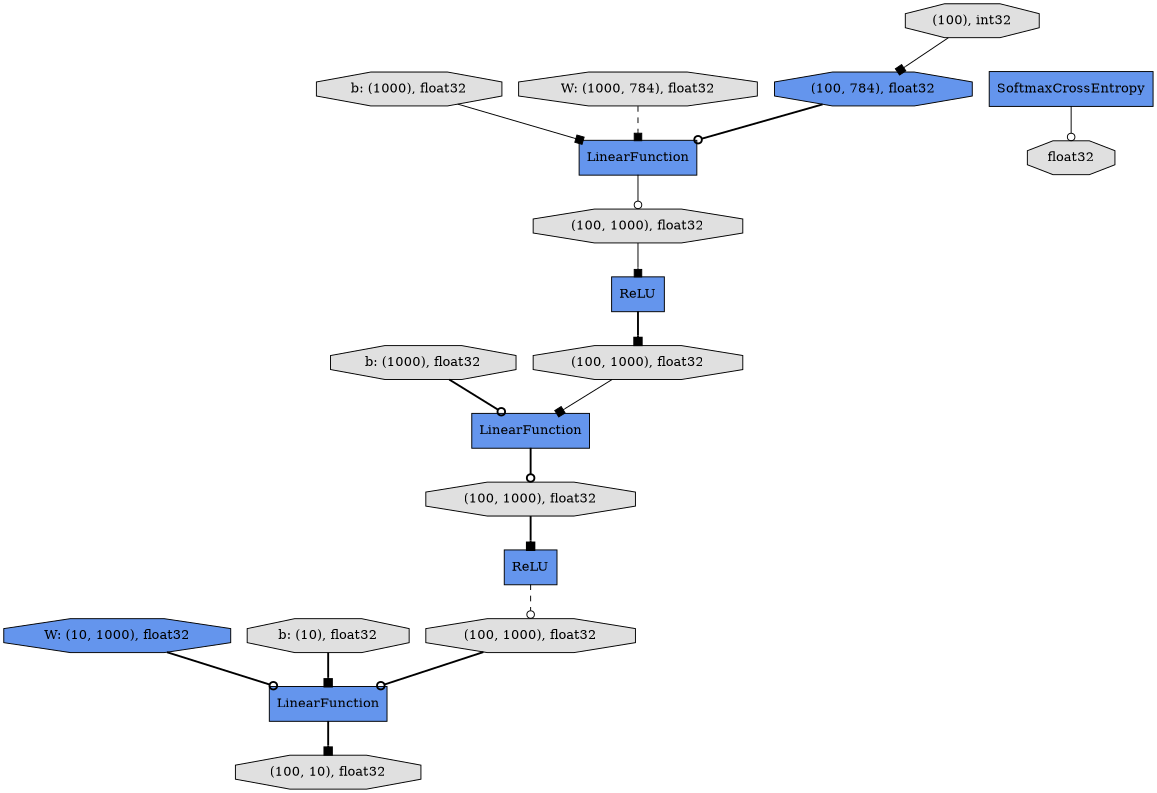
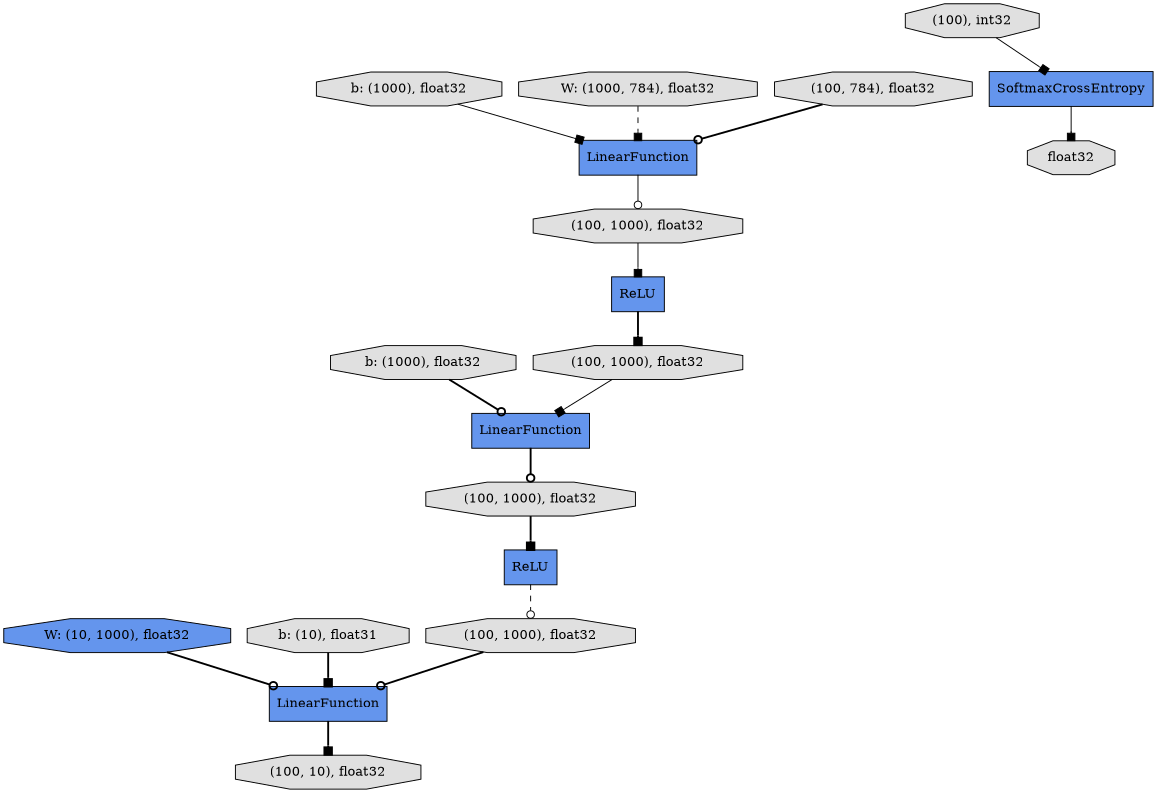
(927, 52) -> (1018, 52)
(873, 89) -> (873, 89)
(1071, 120) -> (1071, 120)
(328, 636) -> (328, 636)
